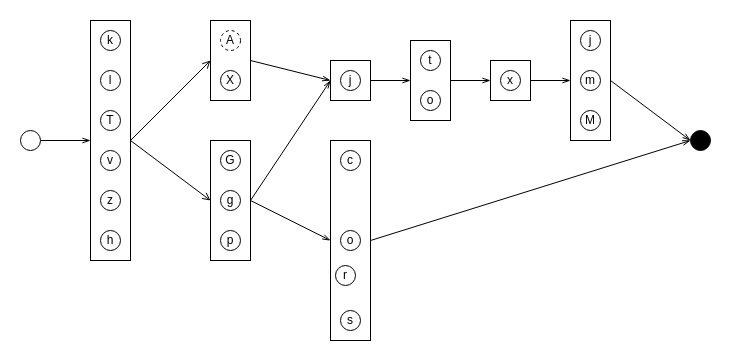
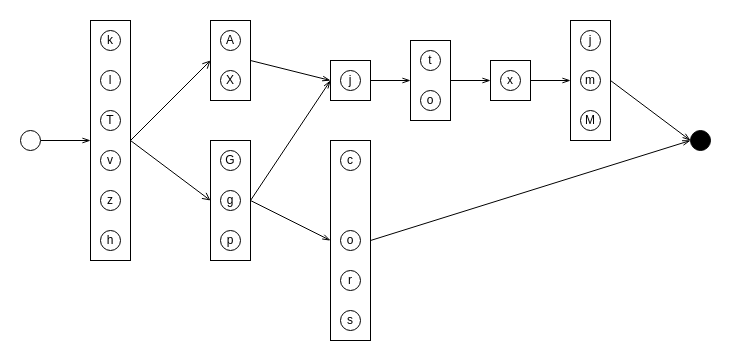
(231, 41) -> (231, 41)
(346, 276) -> (351, 281)
